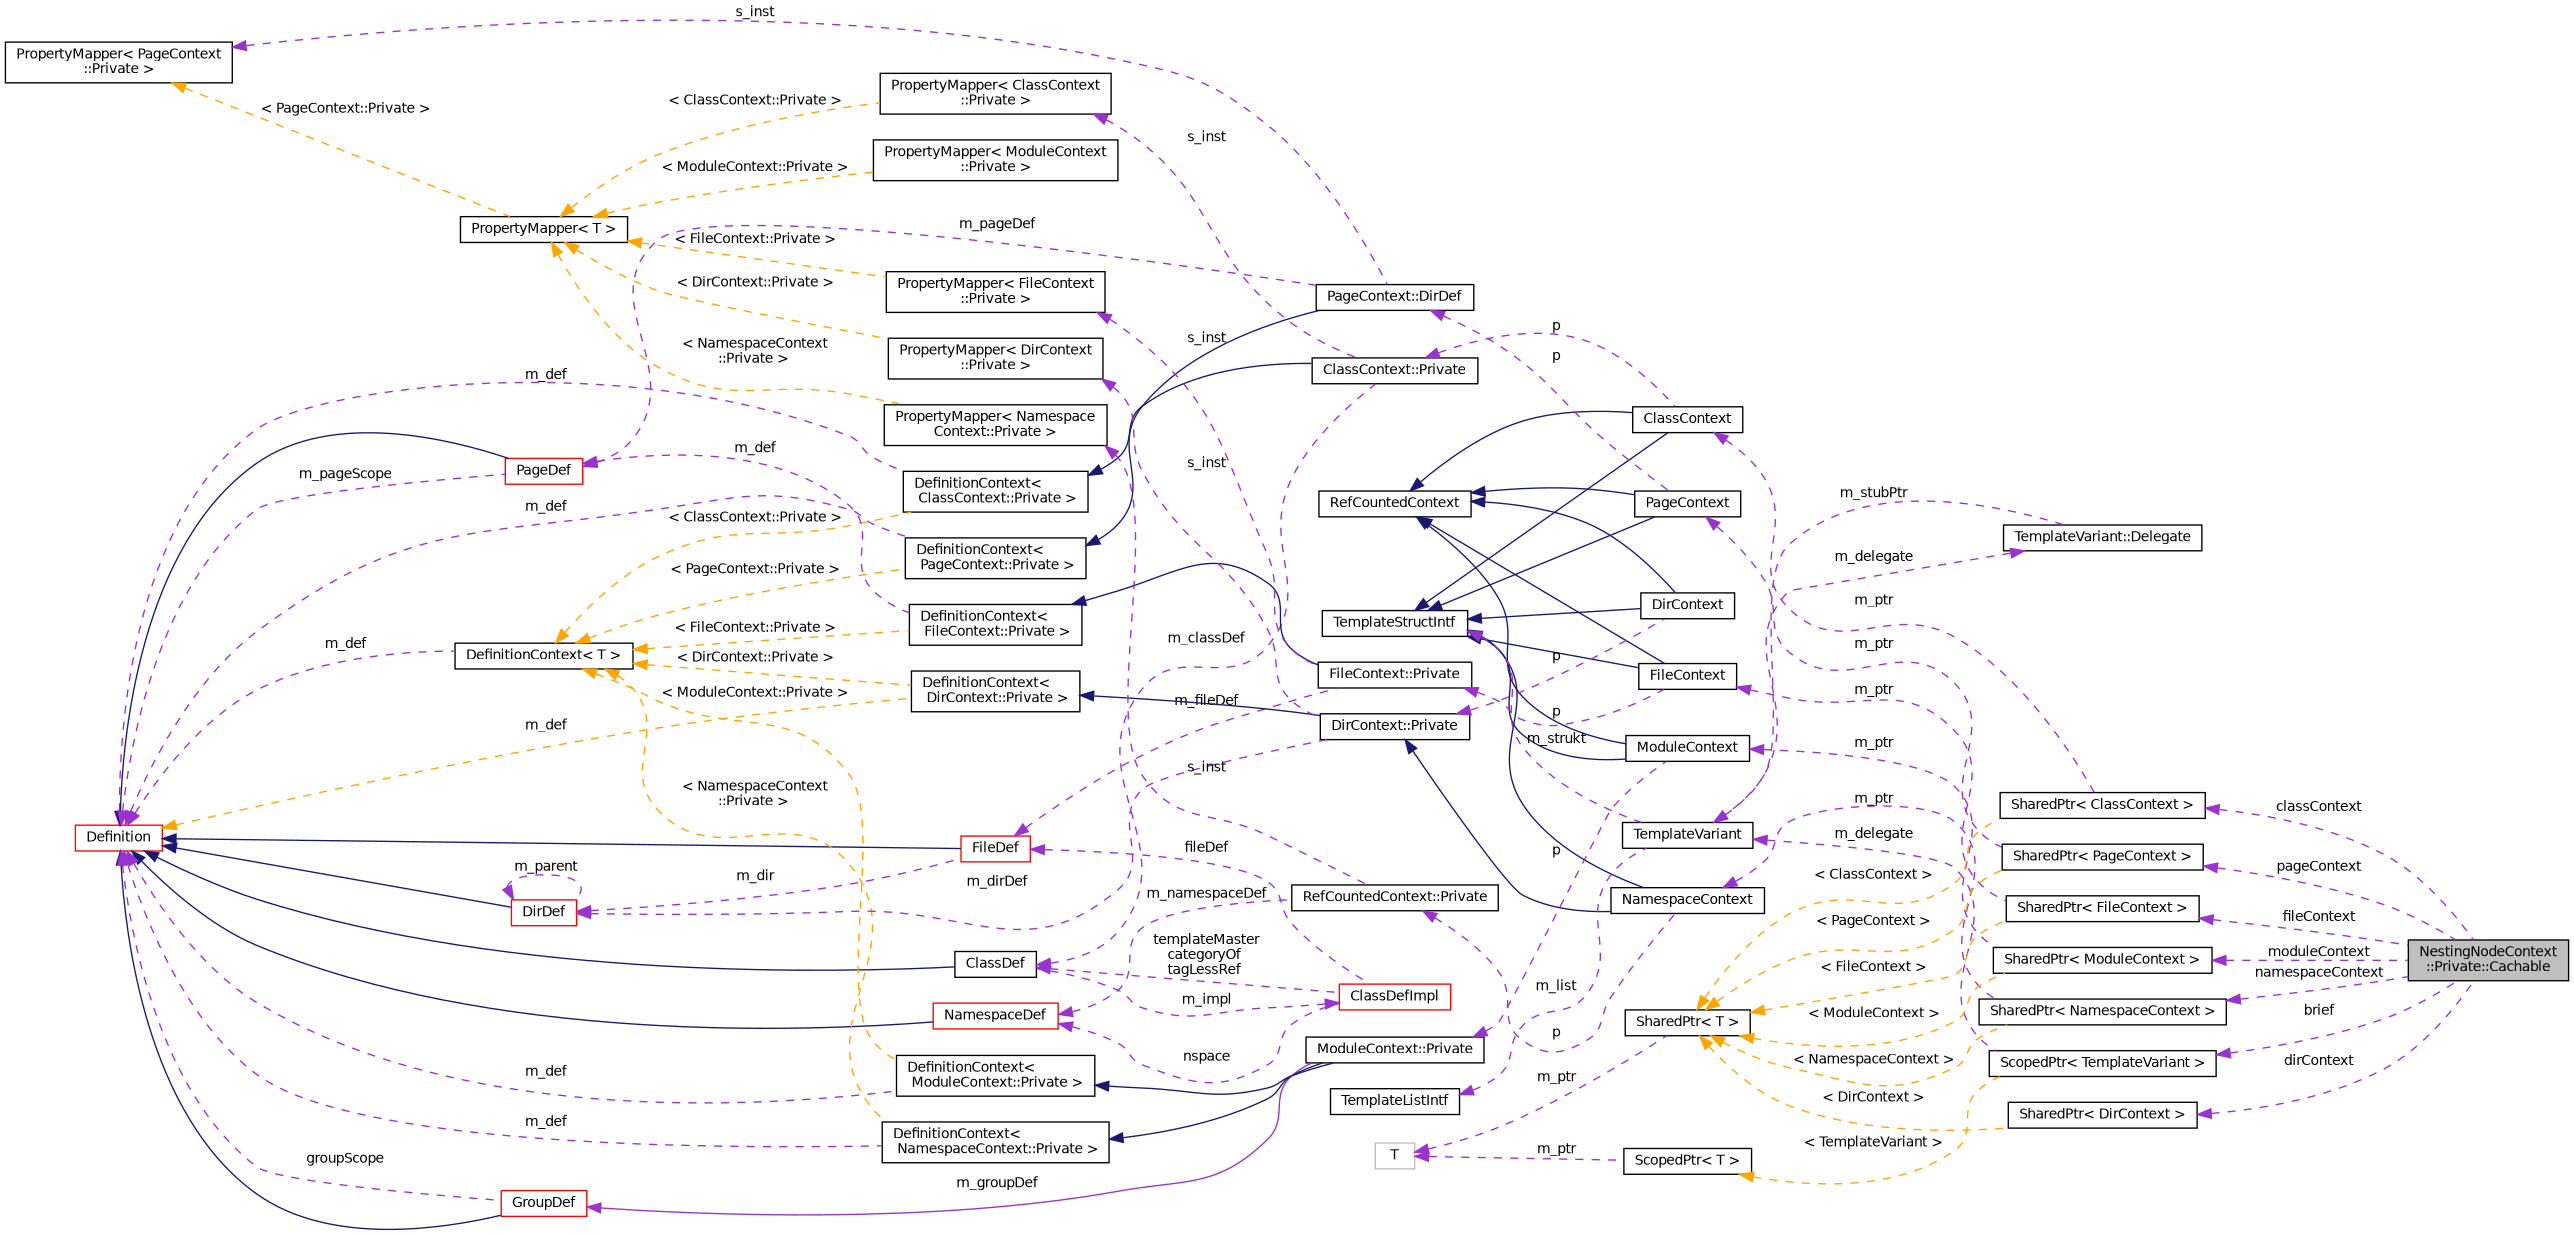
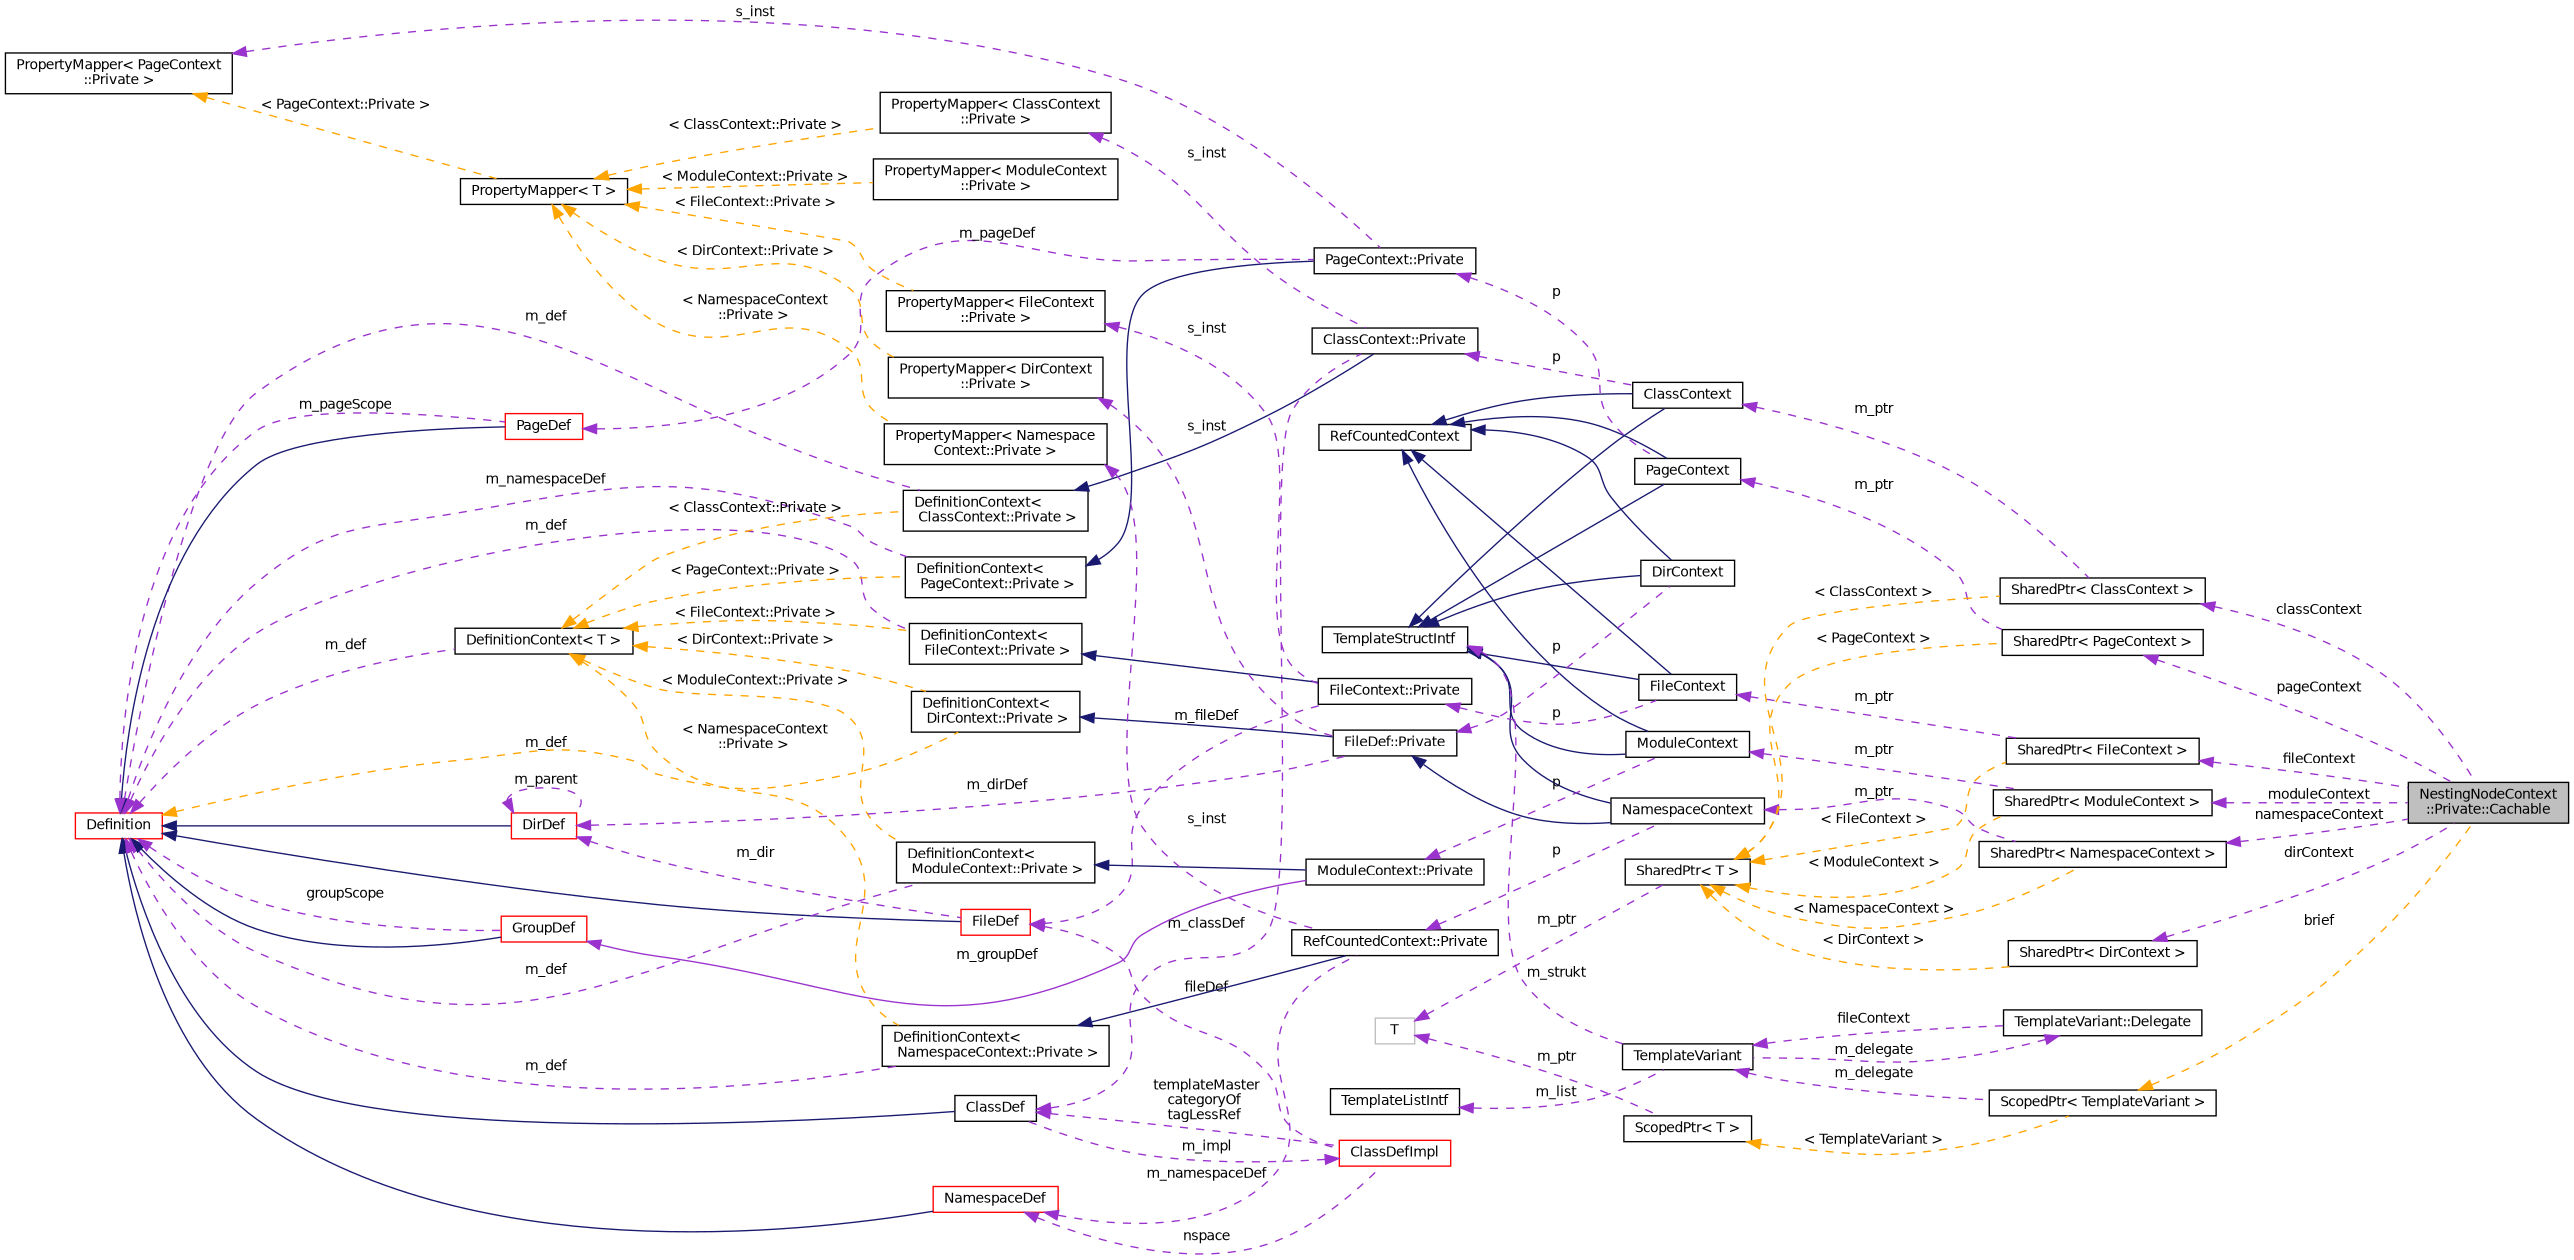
(1395, 297) -> (1395, 261)
(793, 474) -> (493, 554)
(1872, 494) -> (1872, 1019)
(544, 507) -> (544, 480)
(1395, 727) -> (1395, 743)
(2348, 1030) -> (2331, 977)
(1229, 1114) -> (1219, 989)
